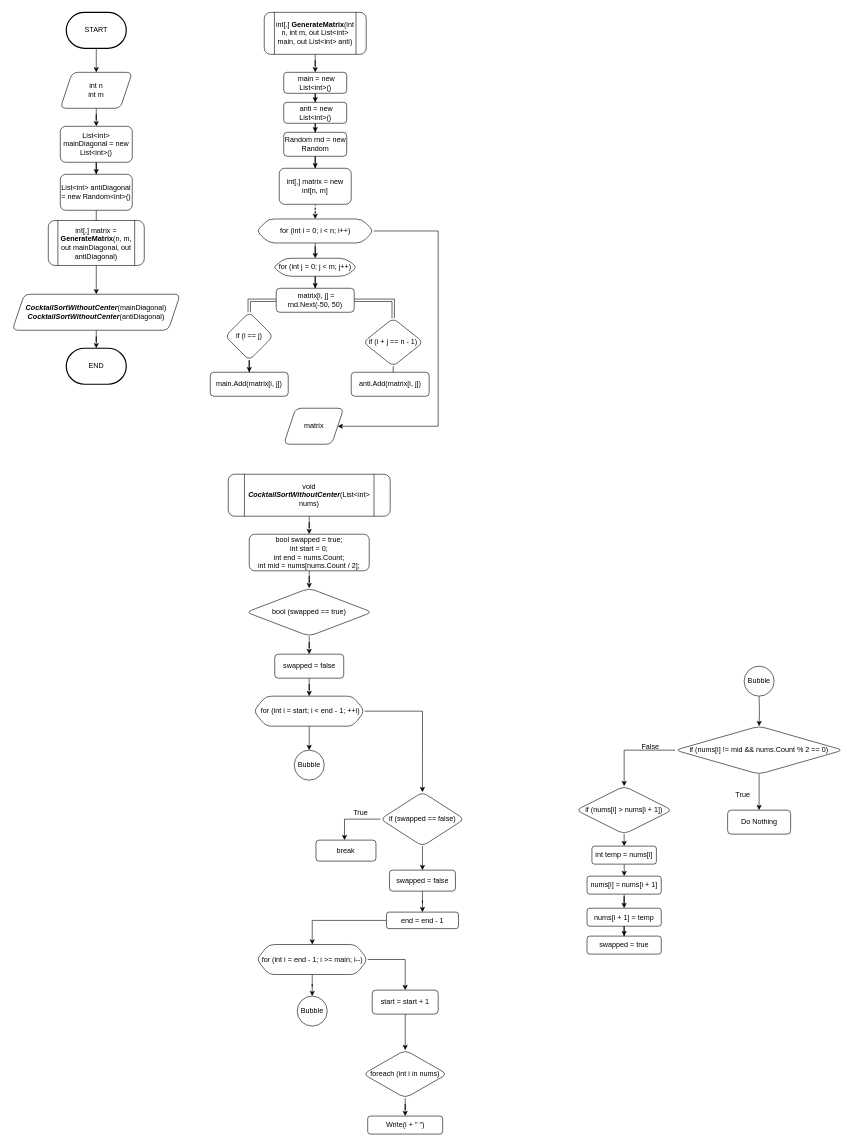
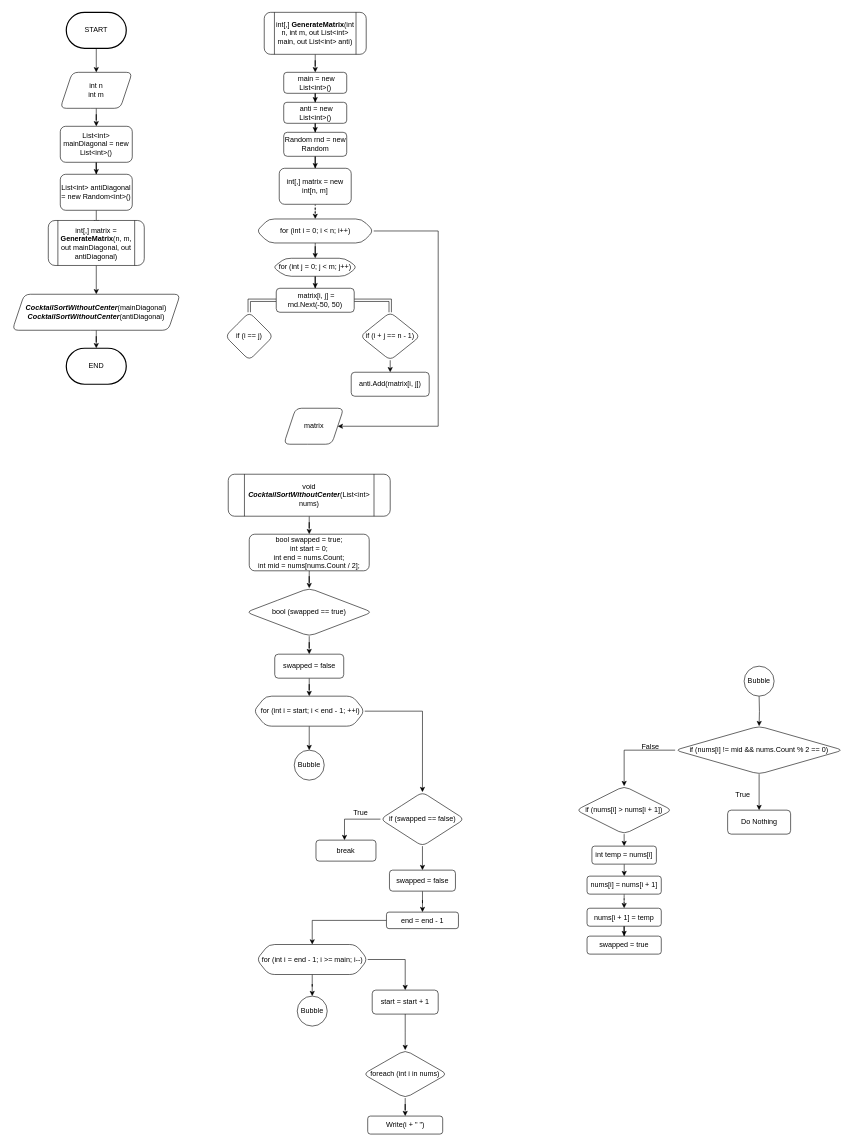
(393, 342) -> (390, 336)
(249, 368) -> none
(249, 384) -> none
(624, 903) -> (624, 903)
